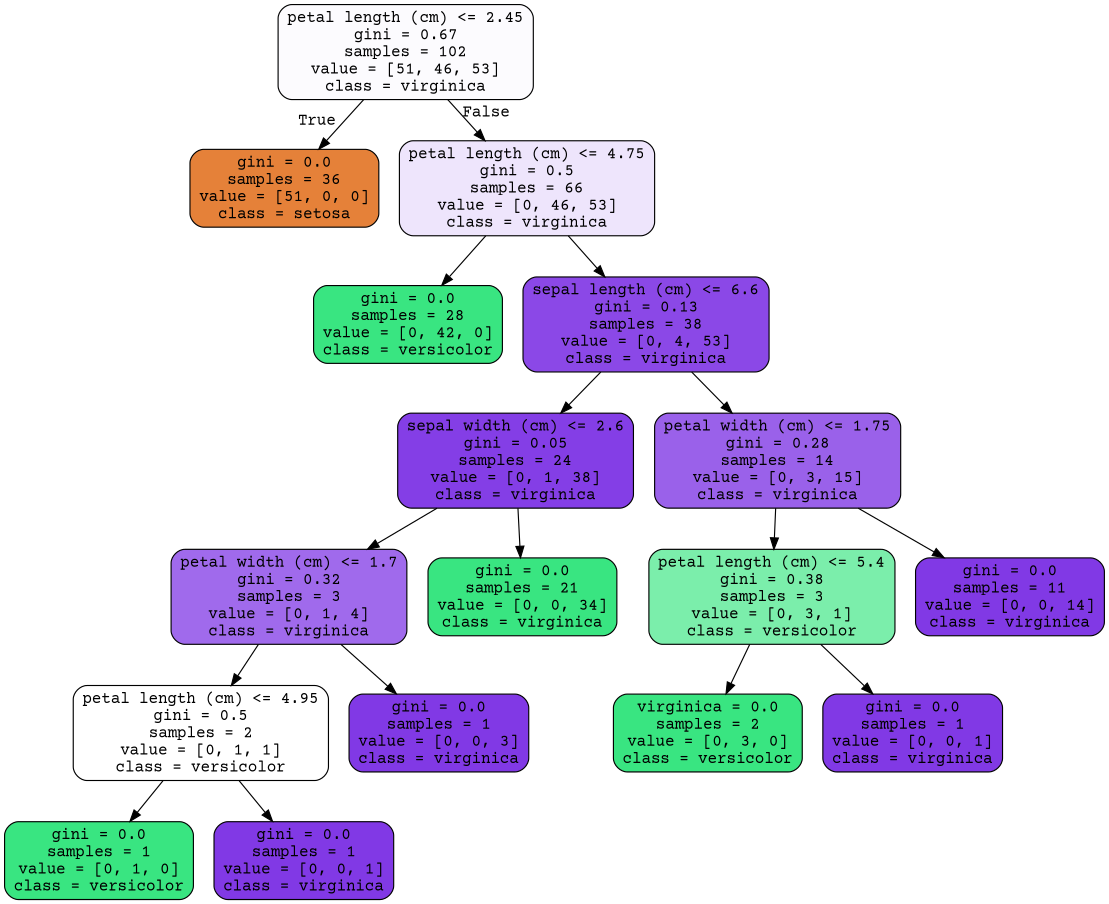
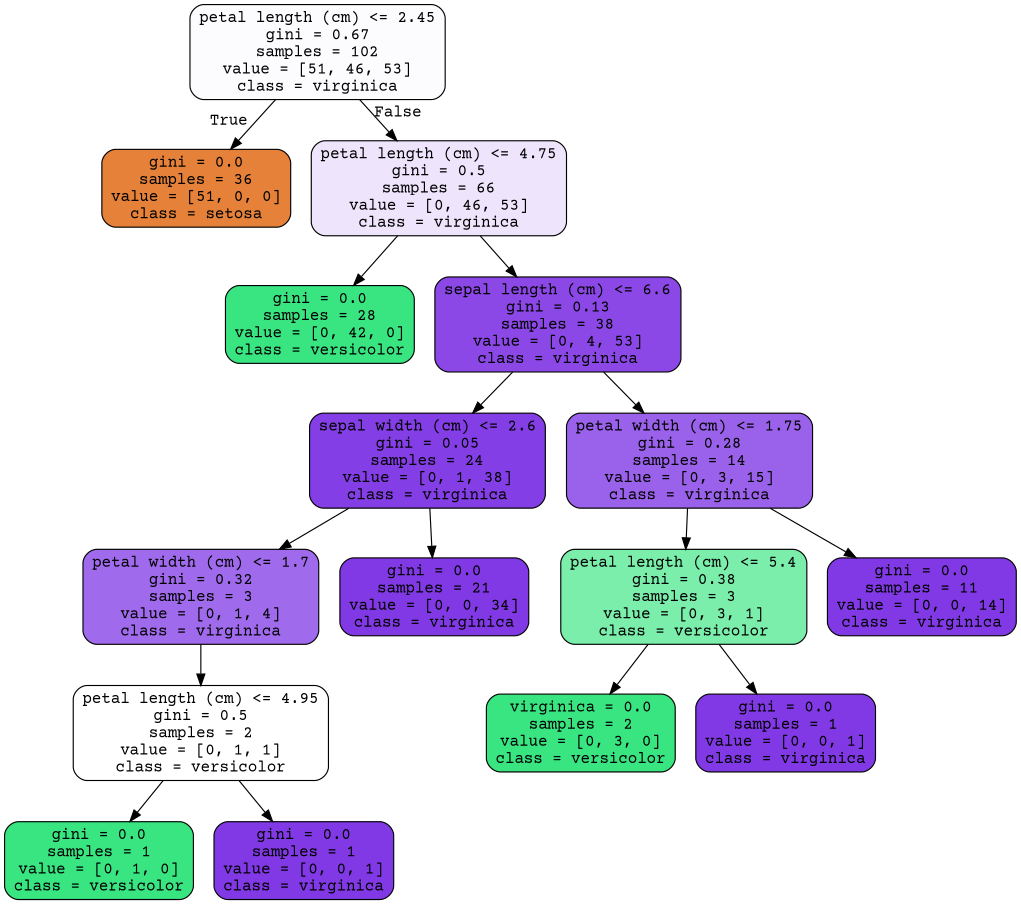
(522, 597) -> (434, 597)
(439, 733) -> none
